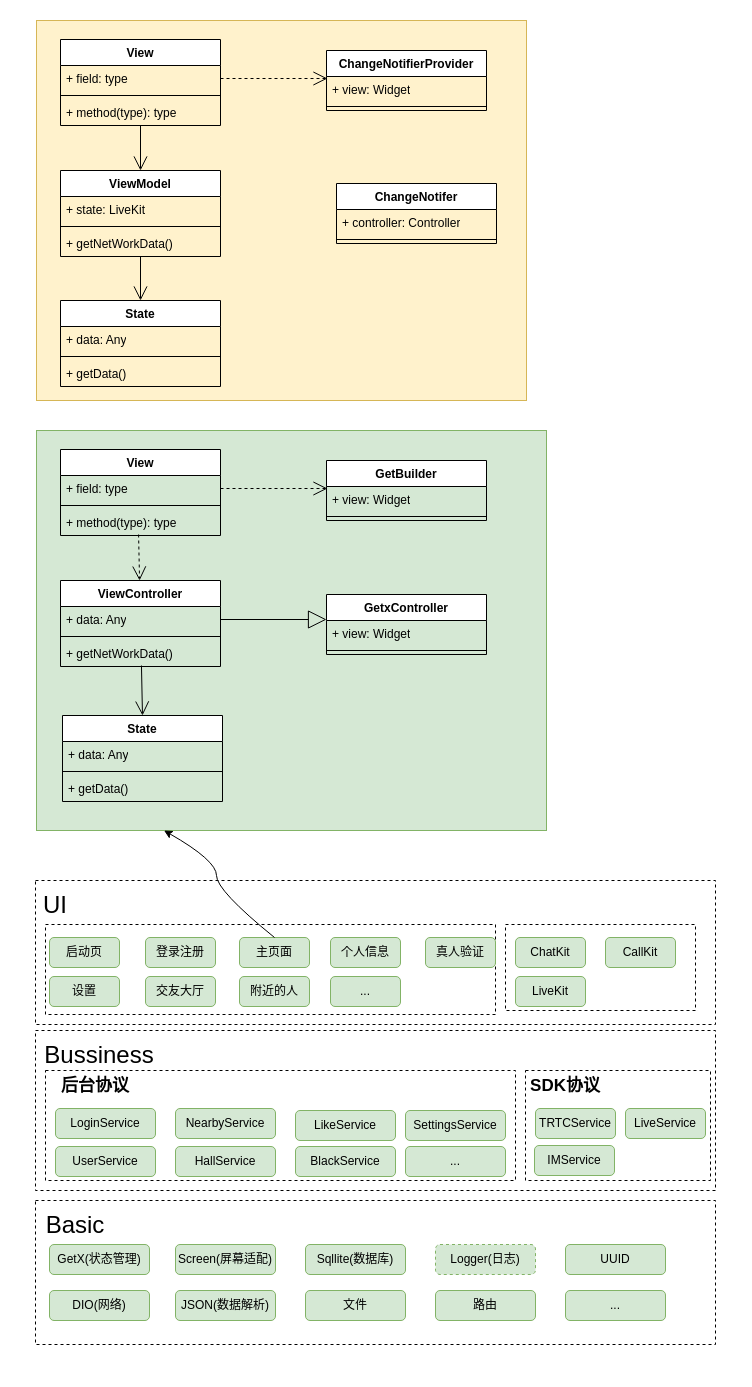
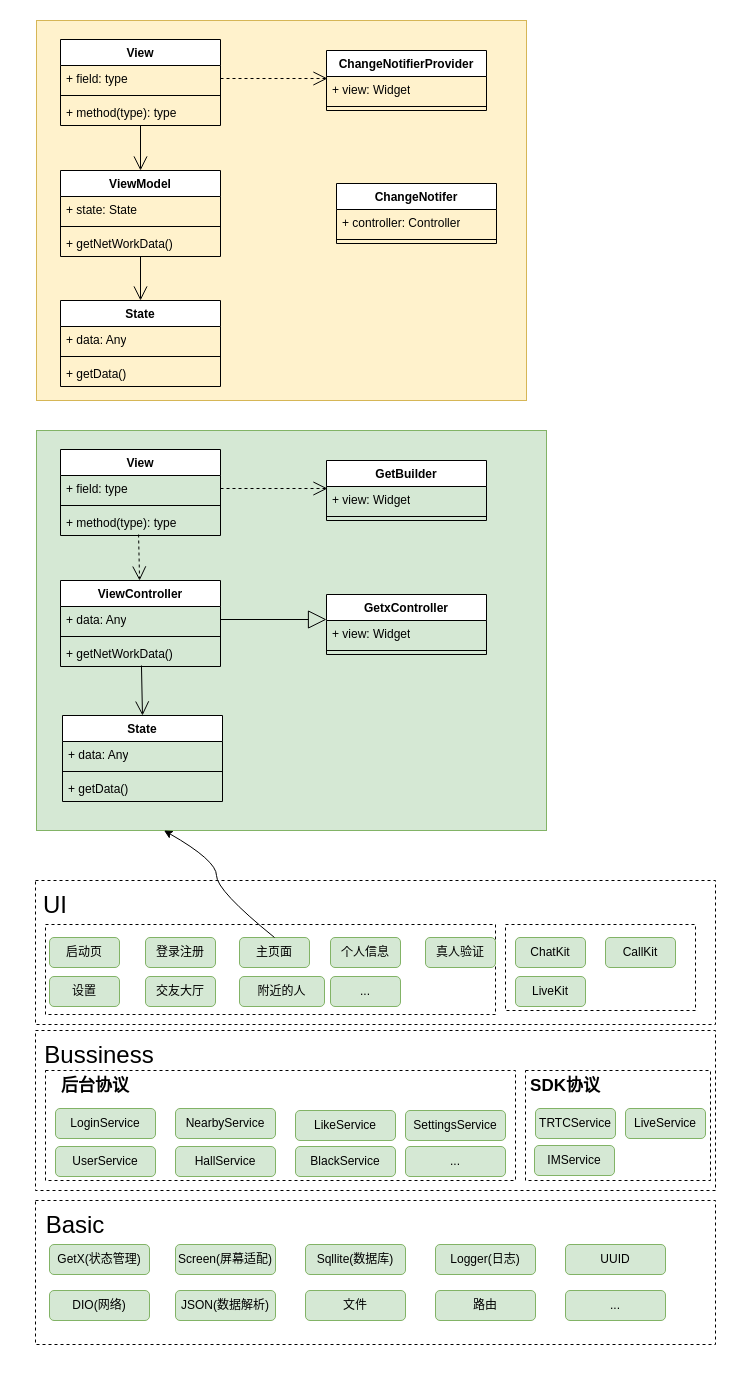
(112, 211) -> (109, 211)
(275, 992) -> (282, 992)
(486, 1260) -> (486, 1260)
